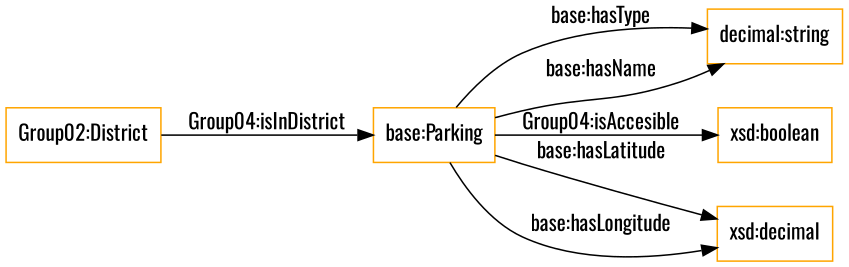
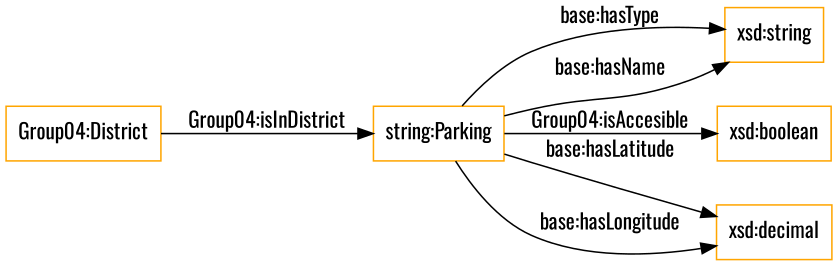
(775, 36) -> (774, 35)
(83, 135) -> (83, 134)
(434, 135) -> (439, 134)
